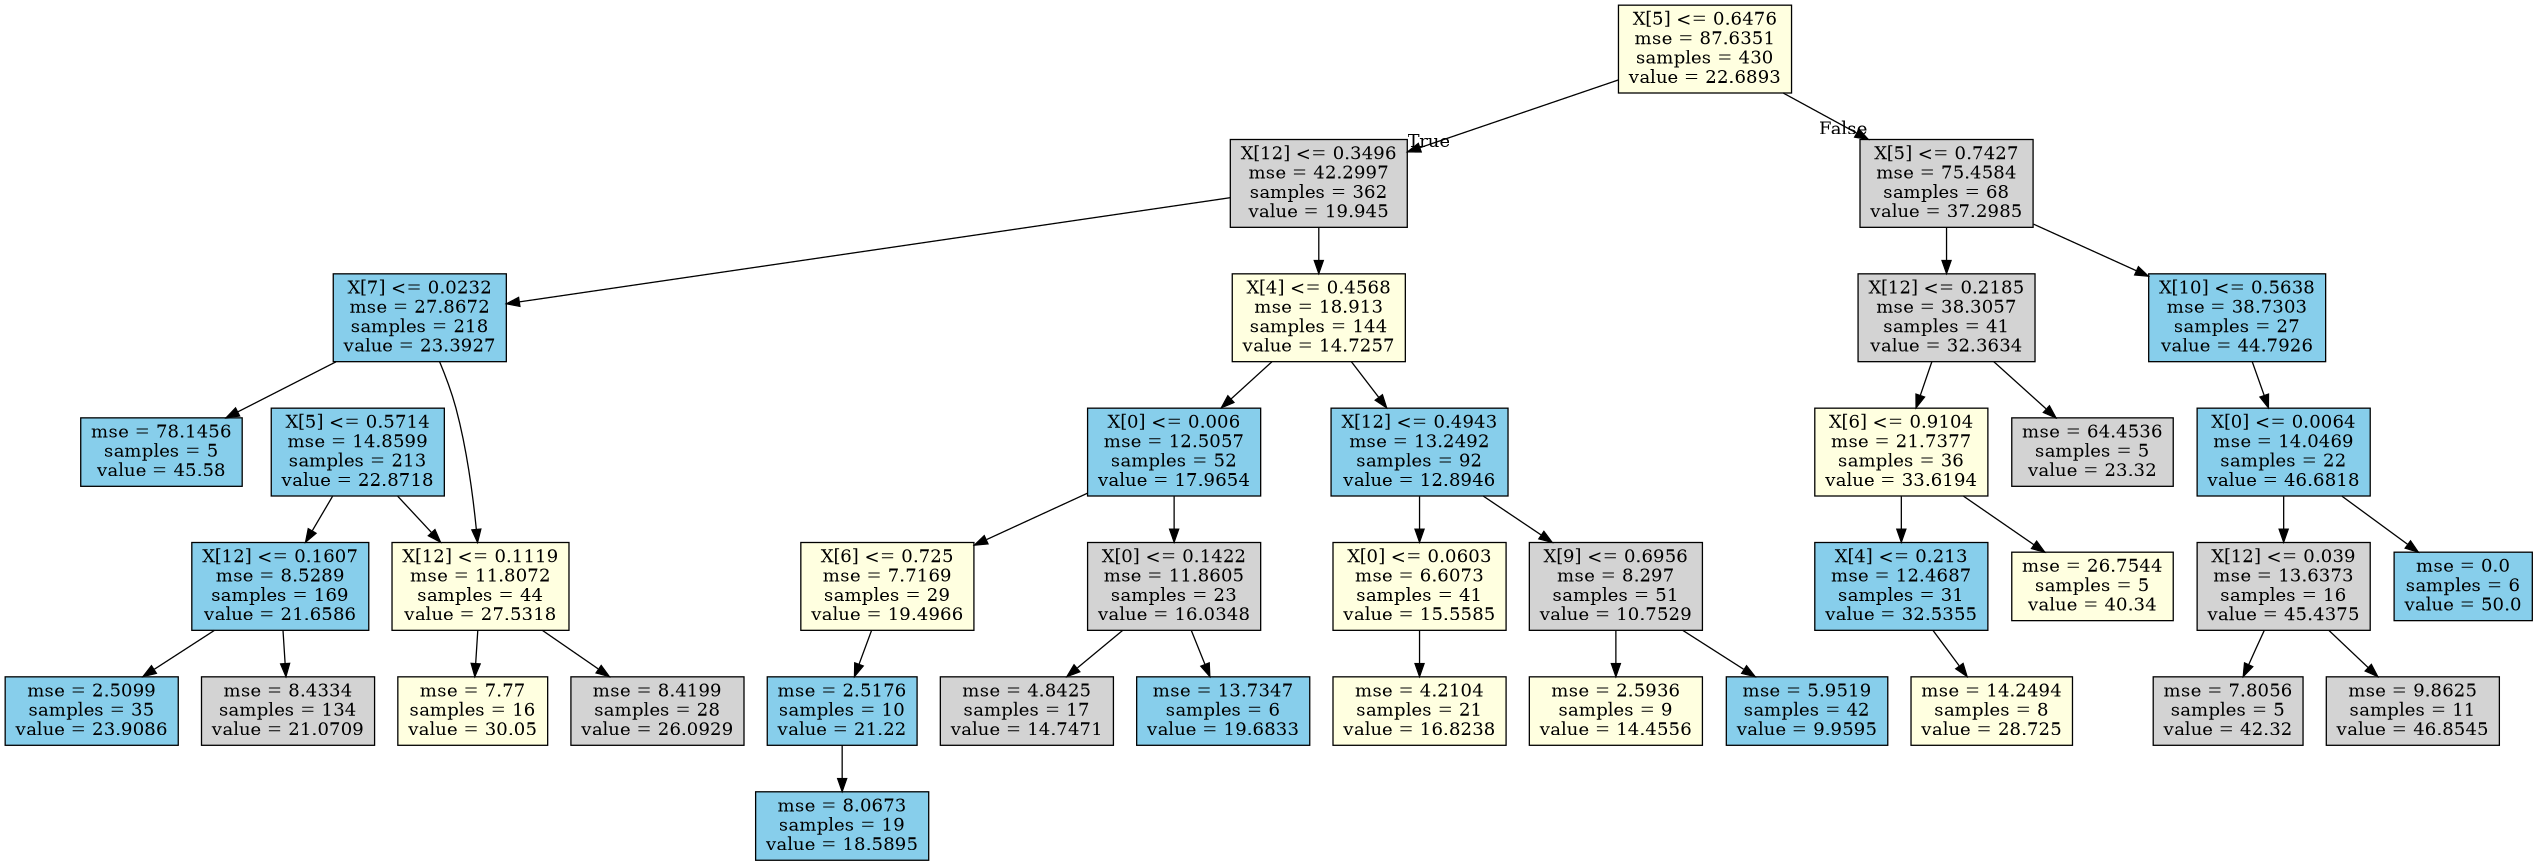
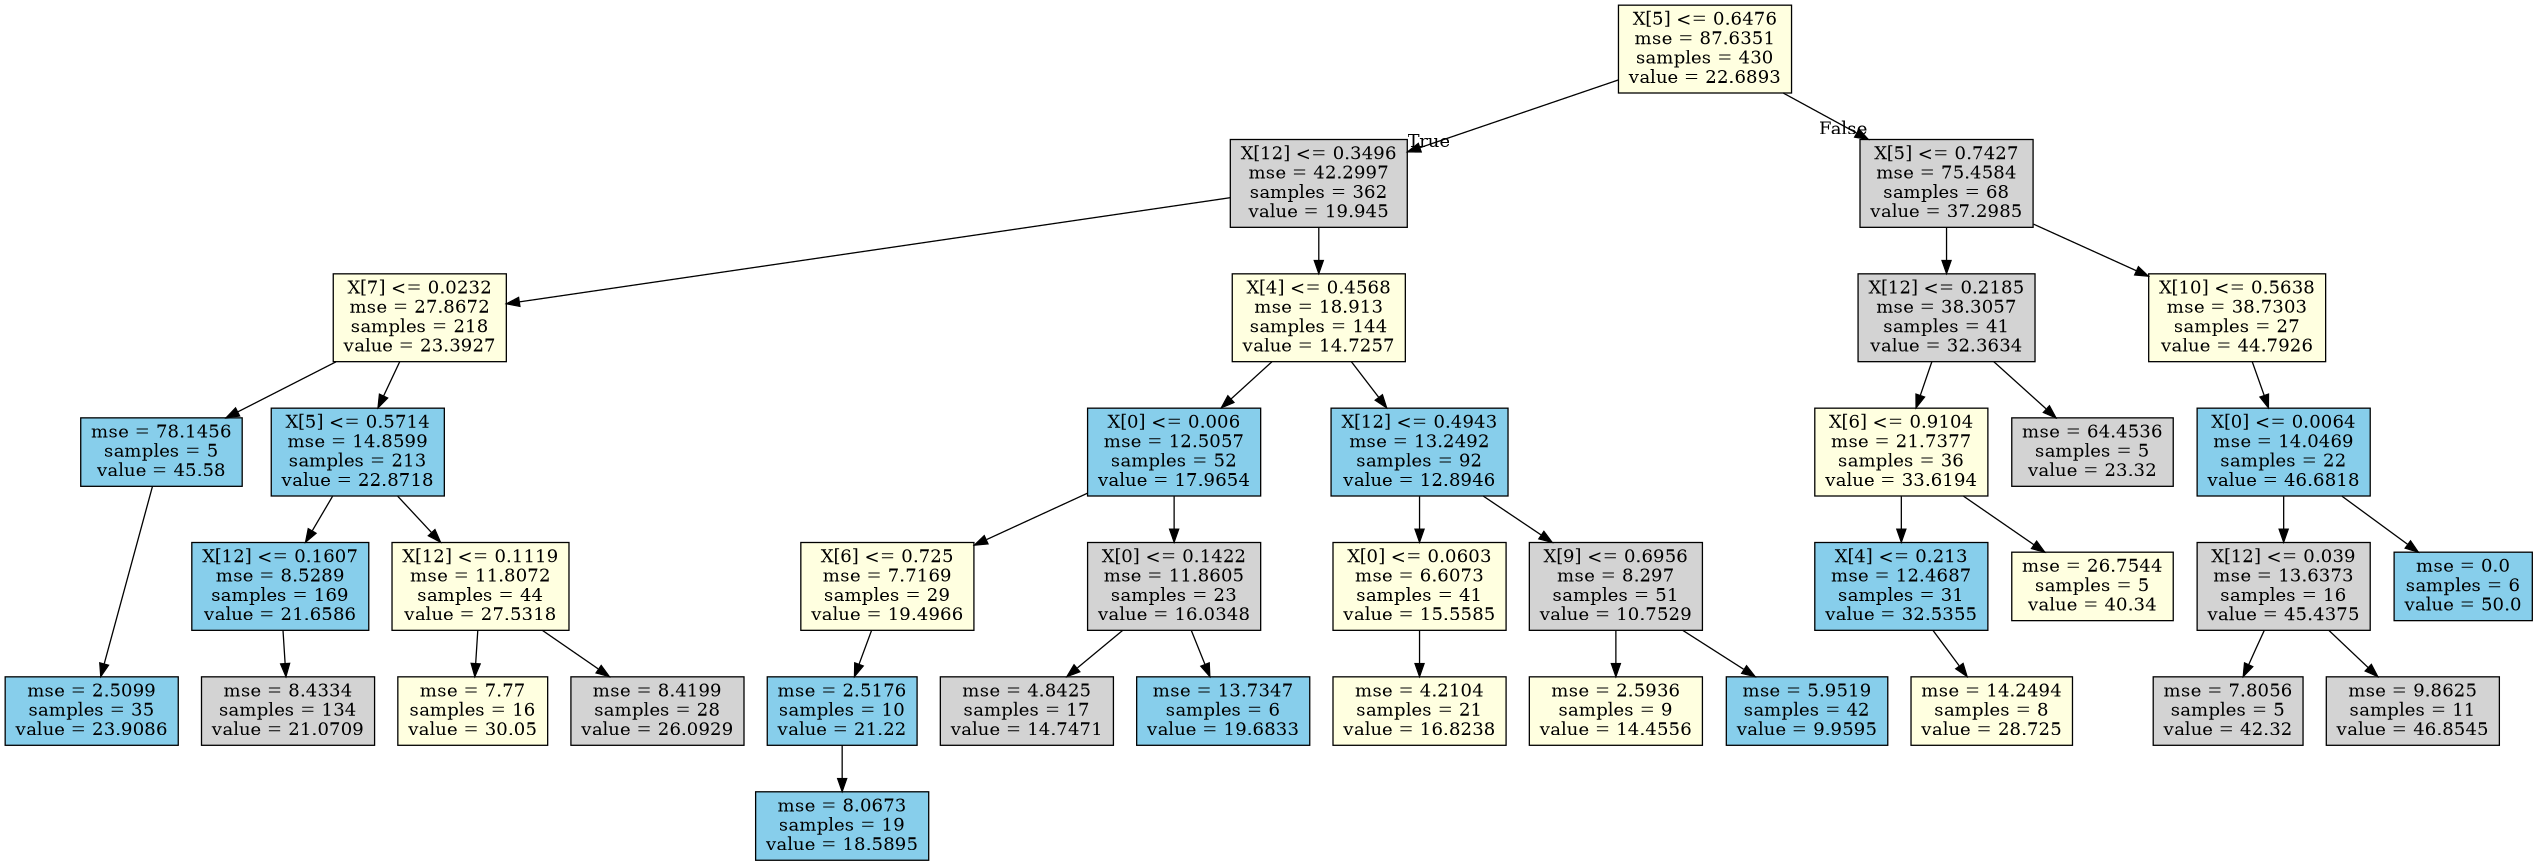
(420, 318) -> (420, 318)
(2237, 318) -> (2237, 318)
(464, 444) -> (392, 379)
(184, 650) -> (128, 575)
